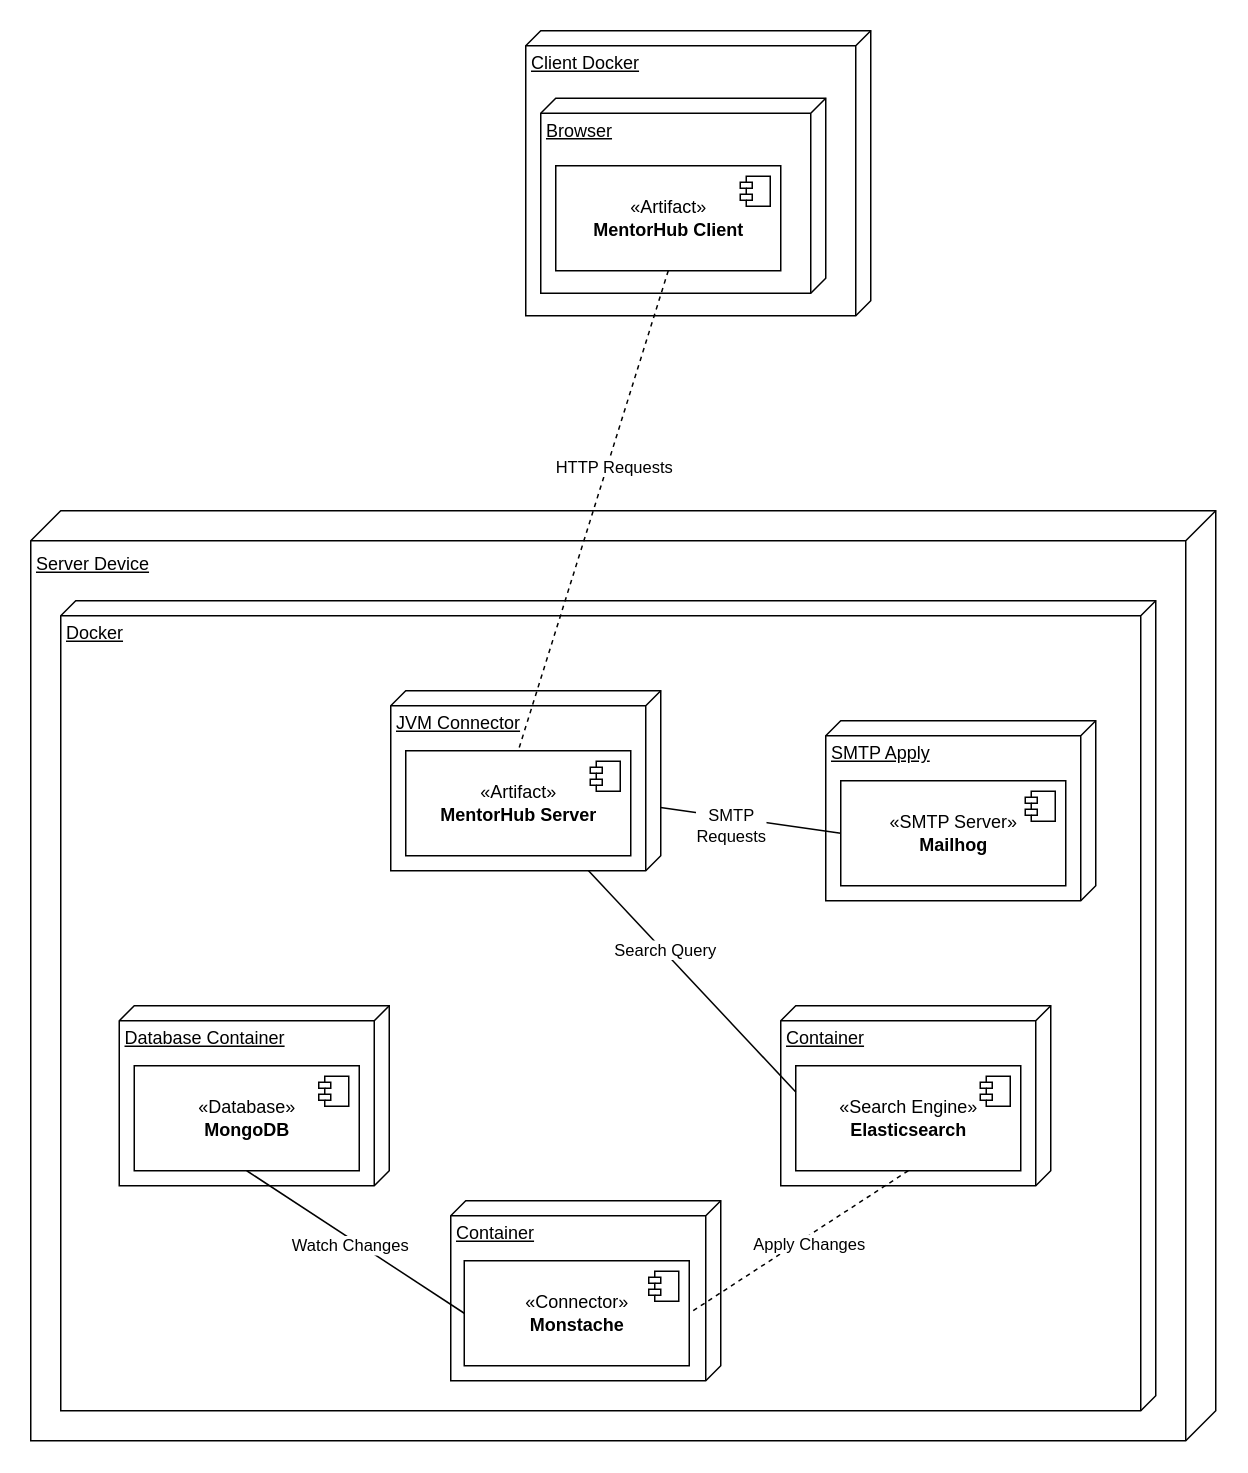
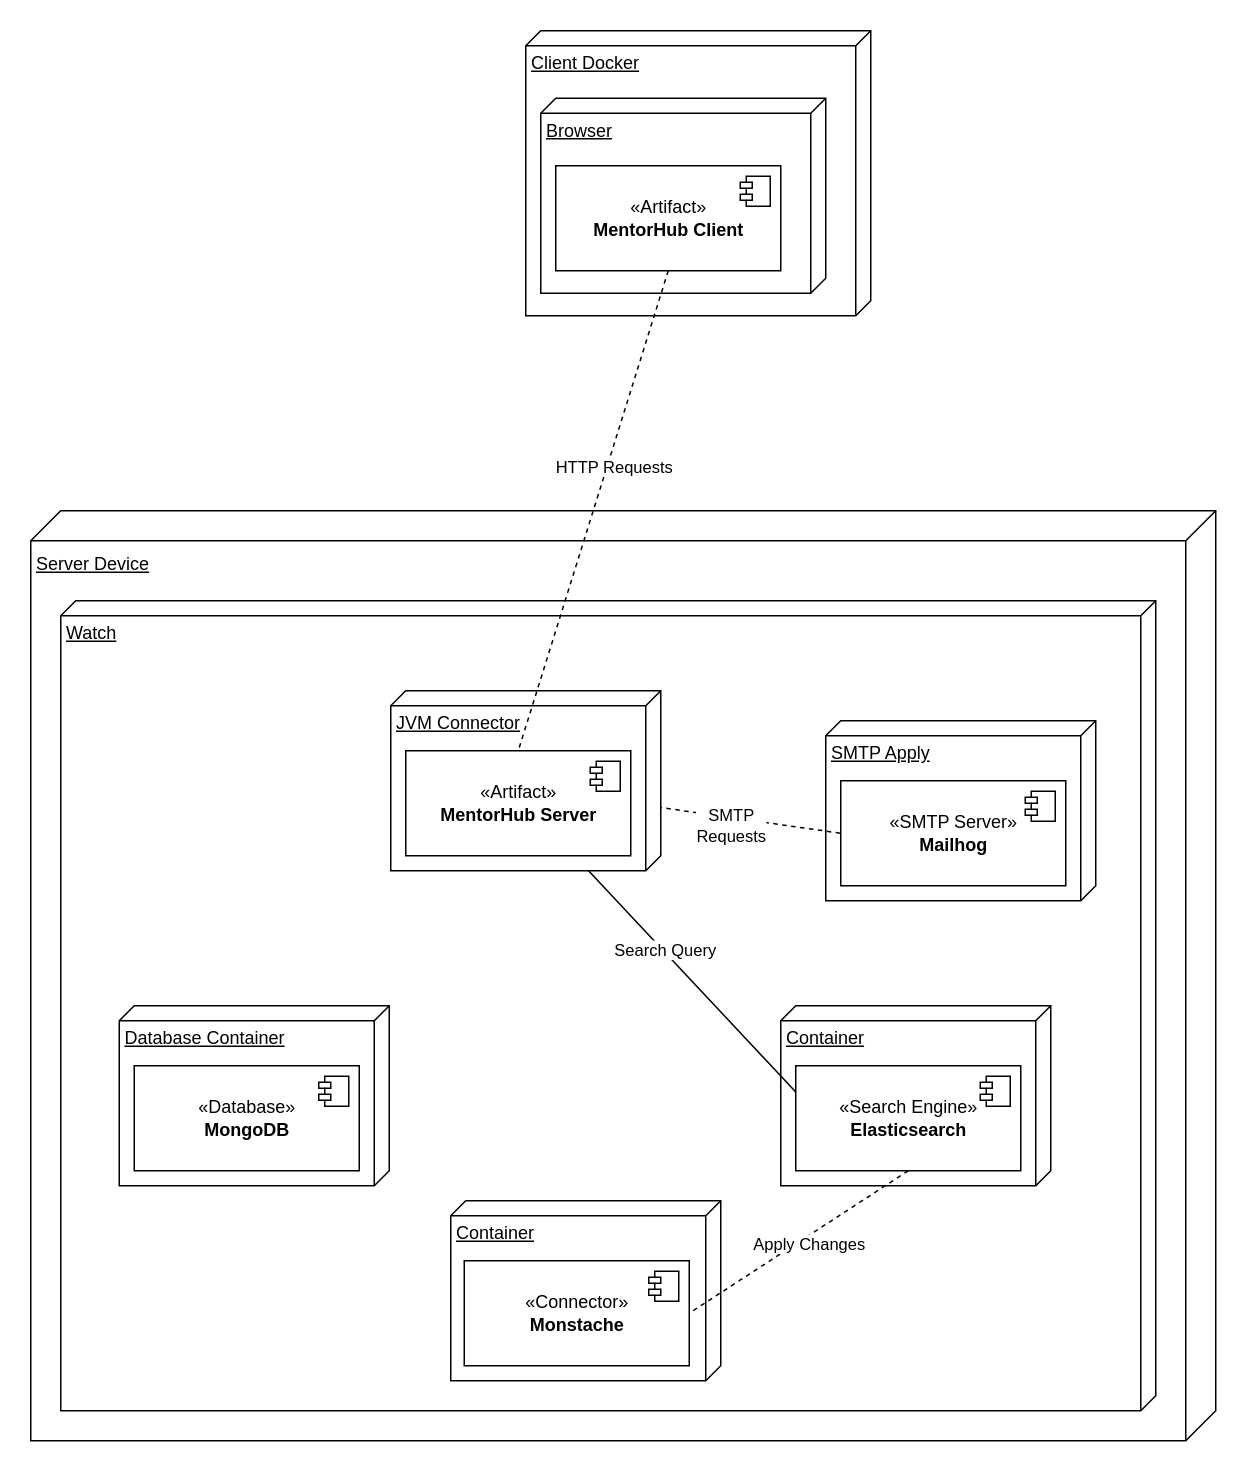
(97, 634) -> (92, 634)
(802, 828) -> (802, 828)
(356, 1242) -> none
